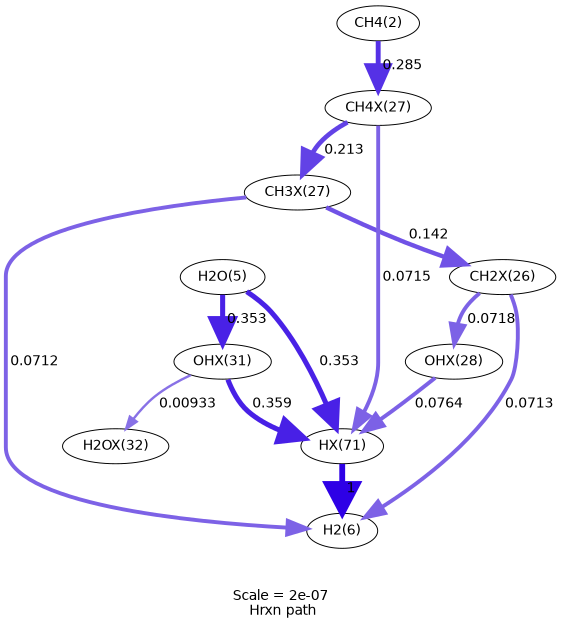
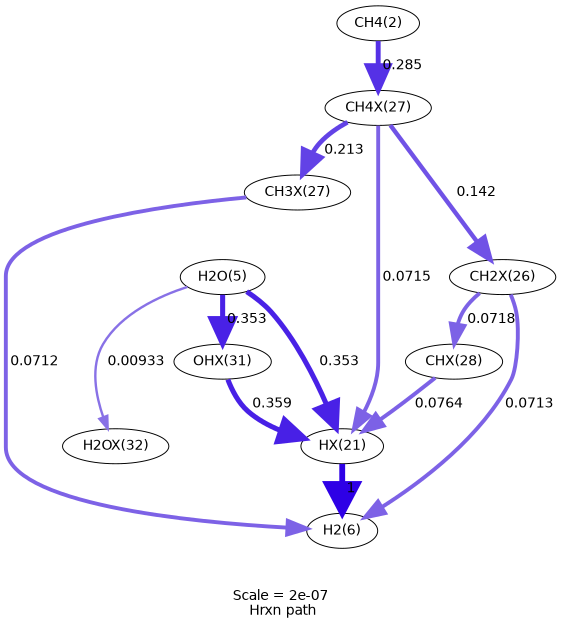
(385, 234) -> (434, 184)
(454, 362) -> (454, 362)
(159, 393) -> (111, 333)
(342, 446) -> (342, 446)
